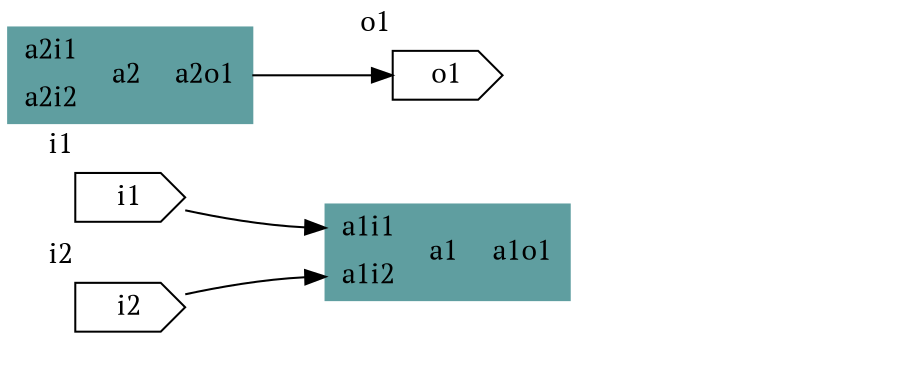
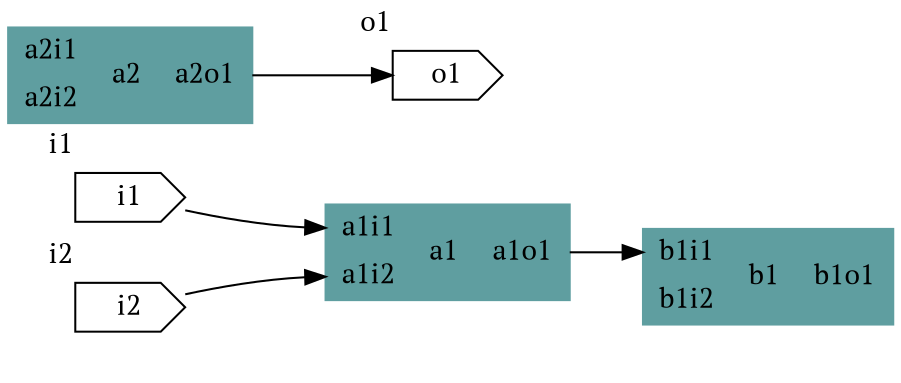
none -> (768, 277)
